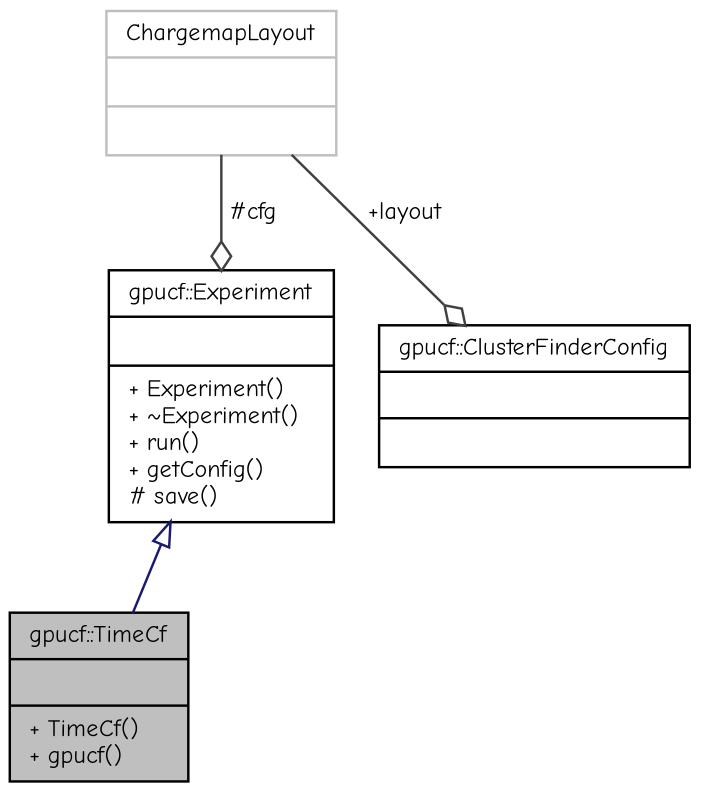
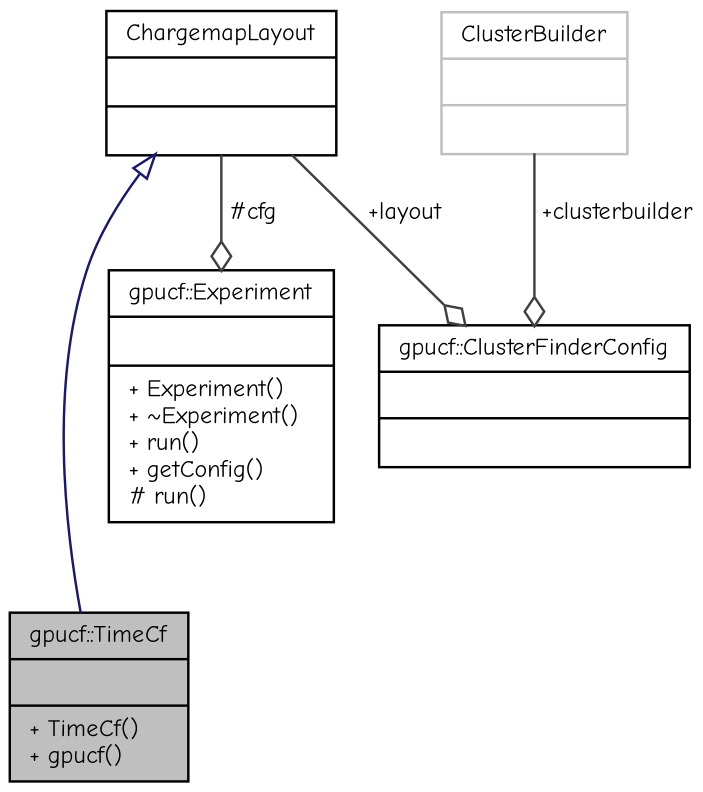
(221, 83) -> (221, 83)
none -> (534, 83)
(174, 497) -> (169, 497)
(147, 579) -> (66, 386)
